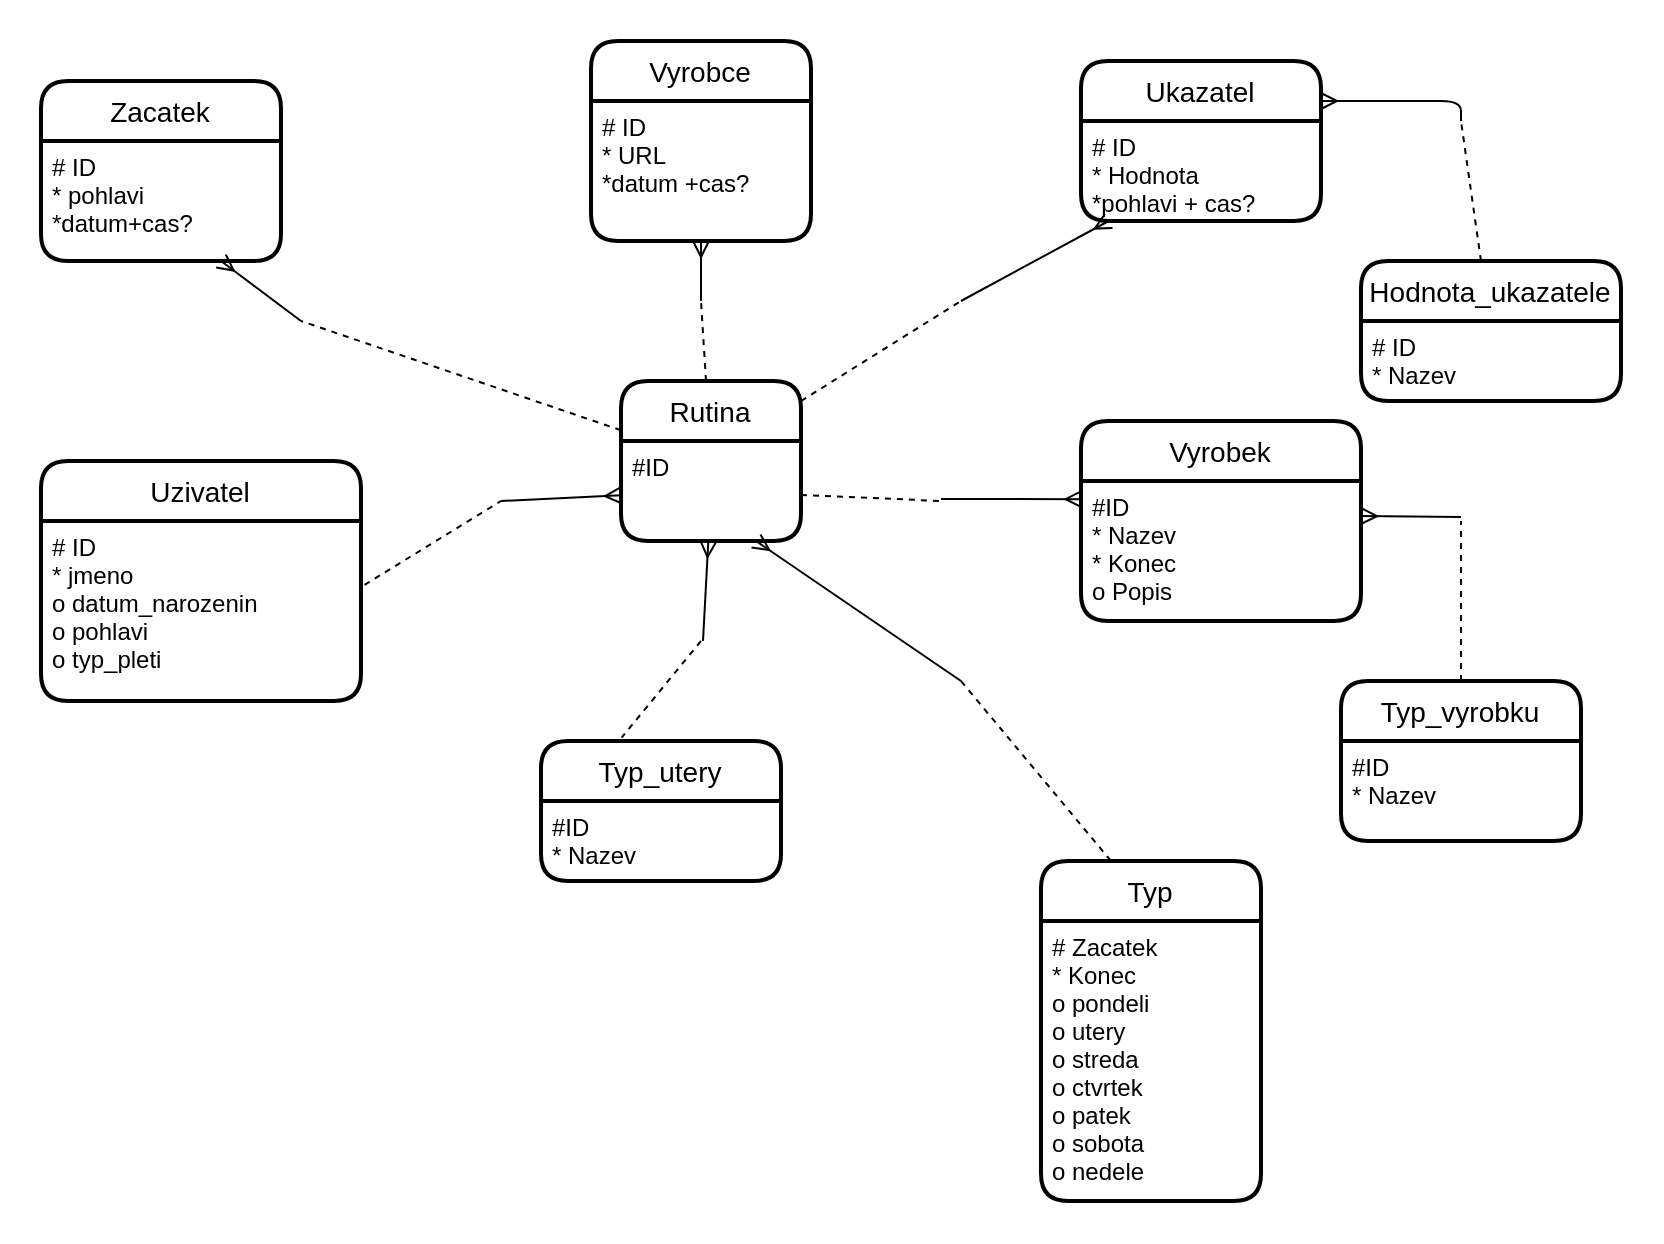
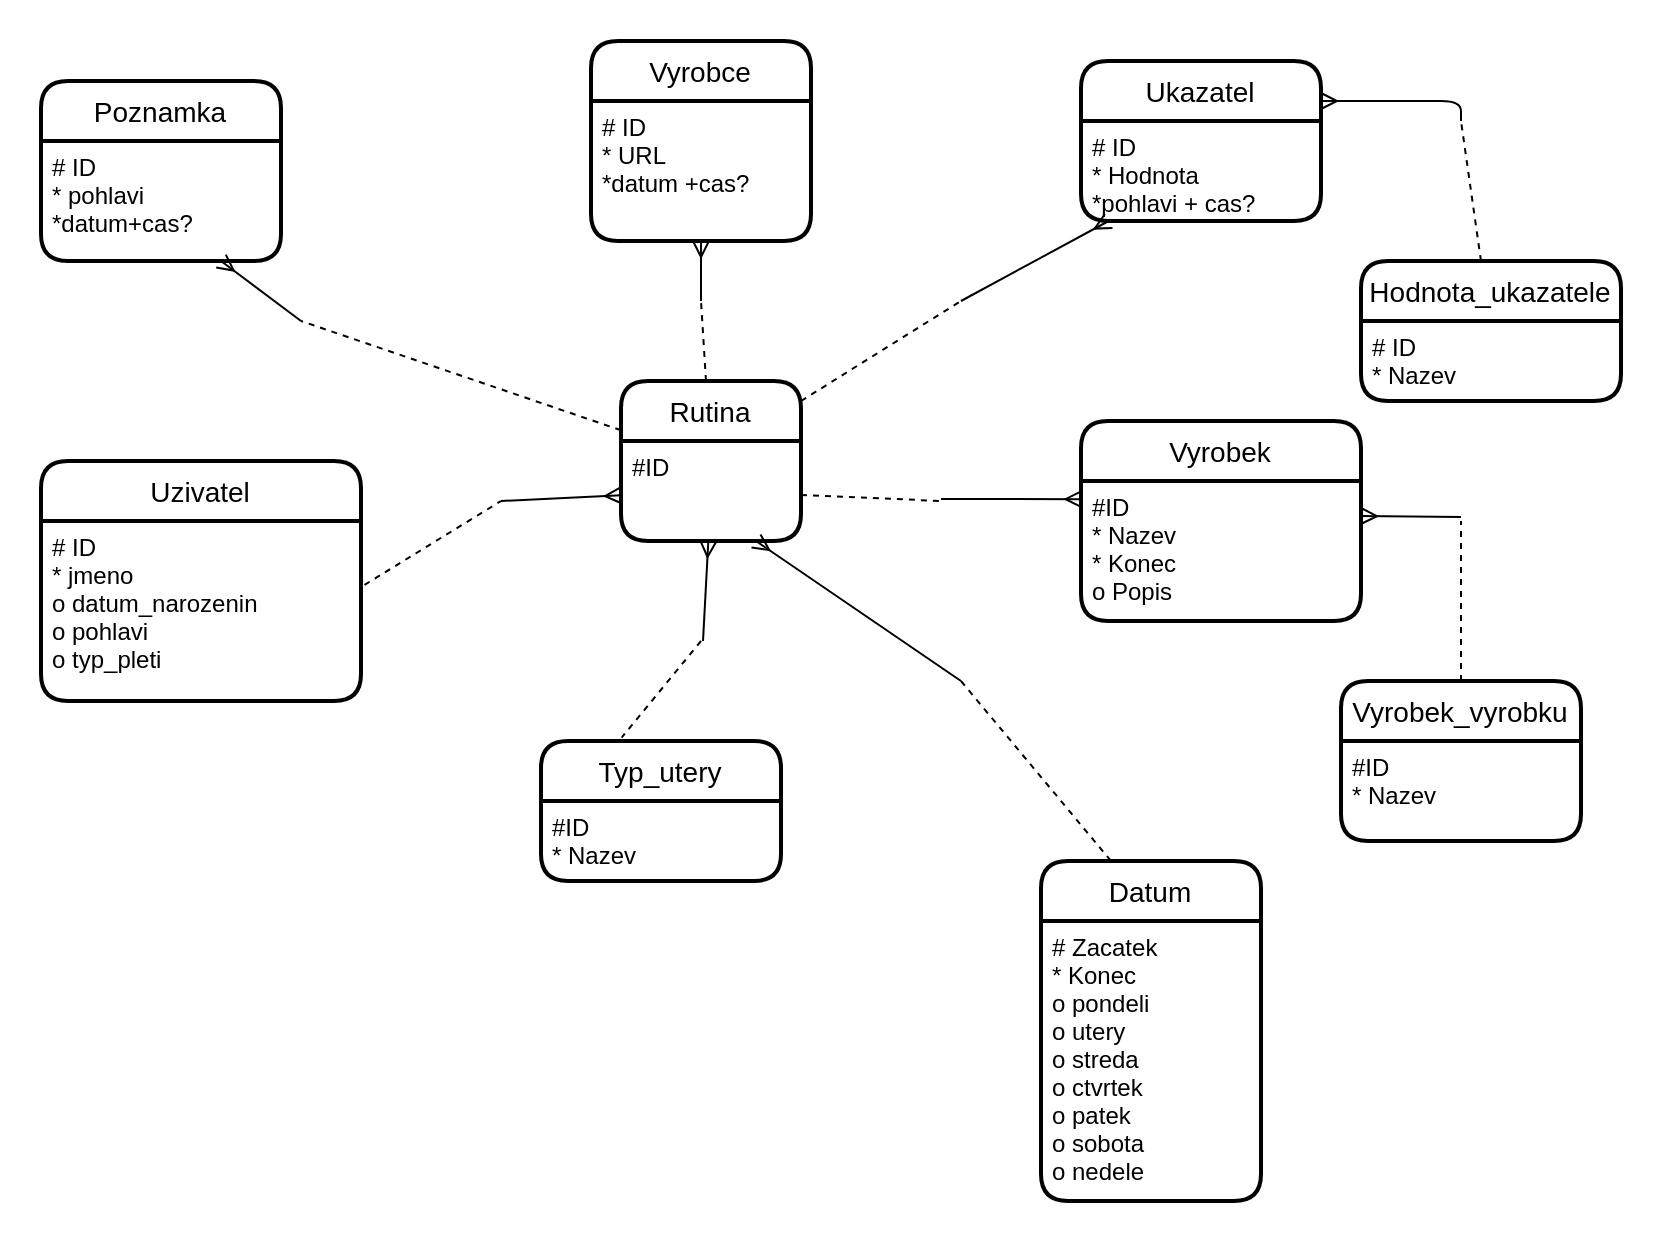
(160, 113) -> (160, 113)
(1460, 713) -> (1460, 713)
(1150, 893) -> (1150, 893)
